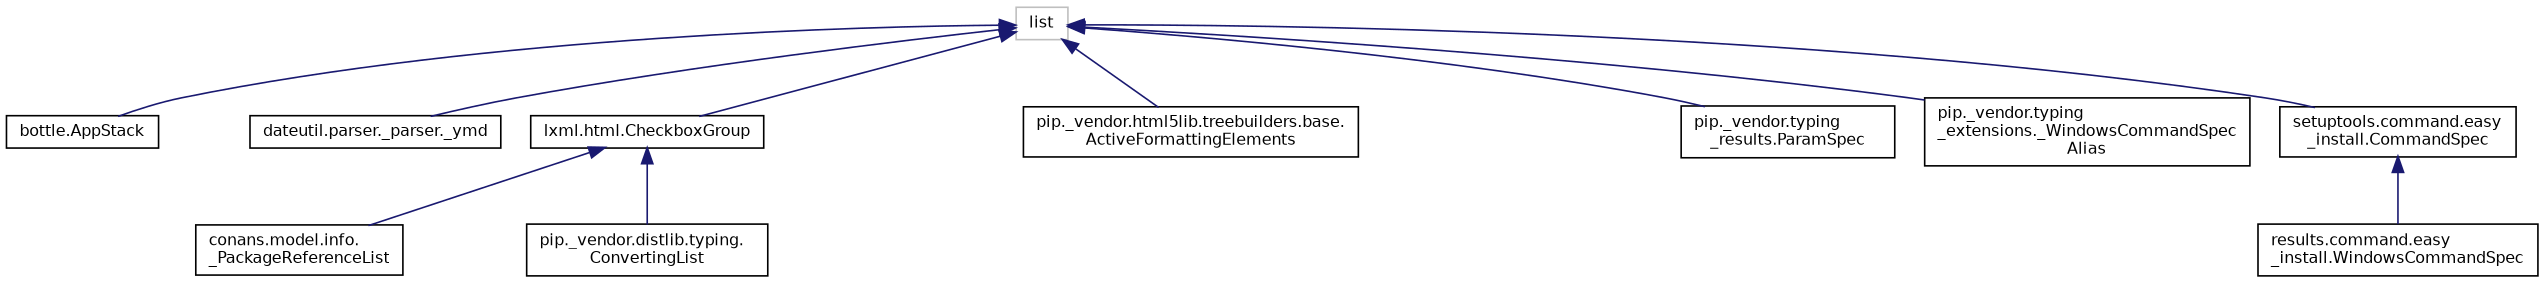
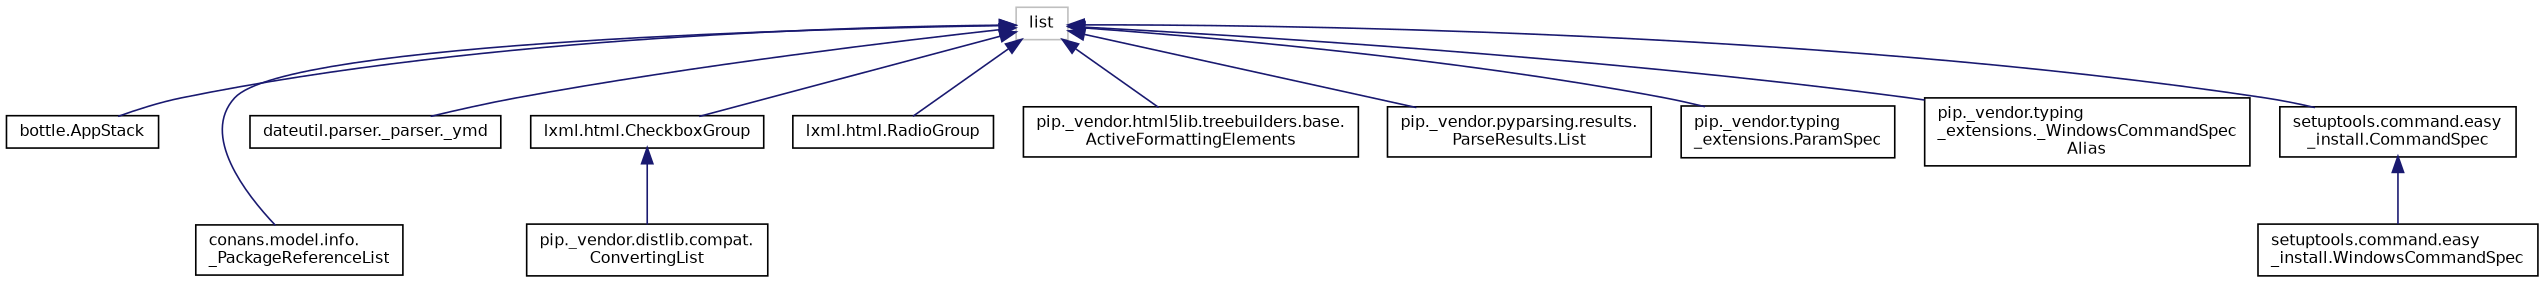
none -> (893, 132)
none -> (1519, 132)
(1788, 132) -> (1788, 132)
(479, 189) -> (540, 44)
(647, 250) -> (647, 250)
(2398, 250) -> (2398, 250)
